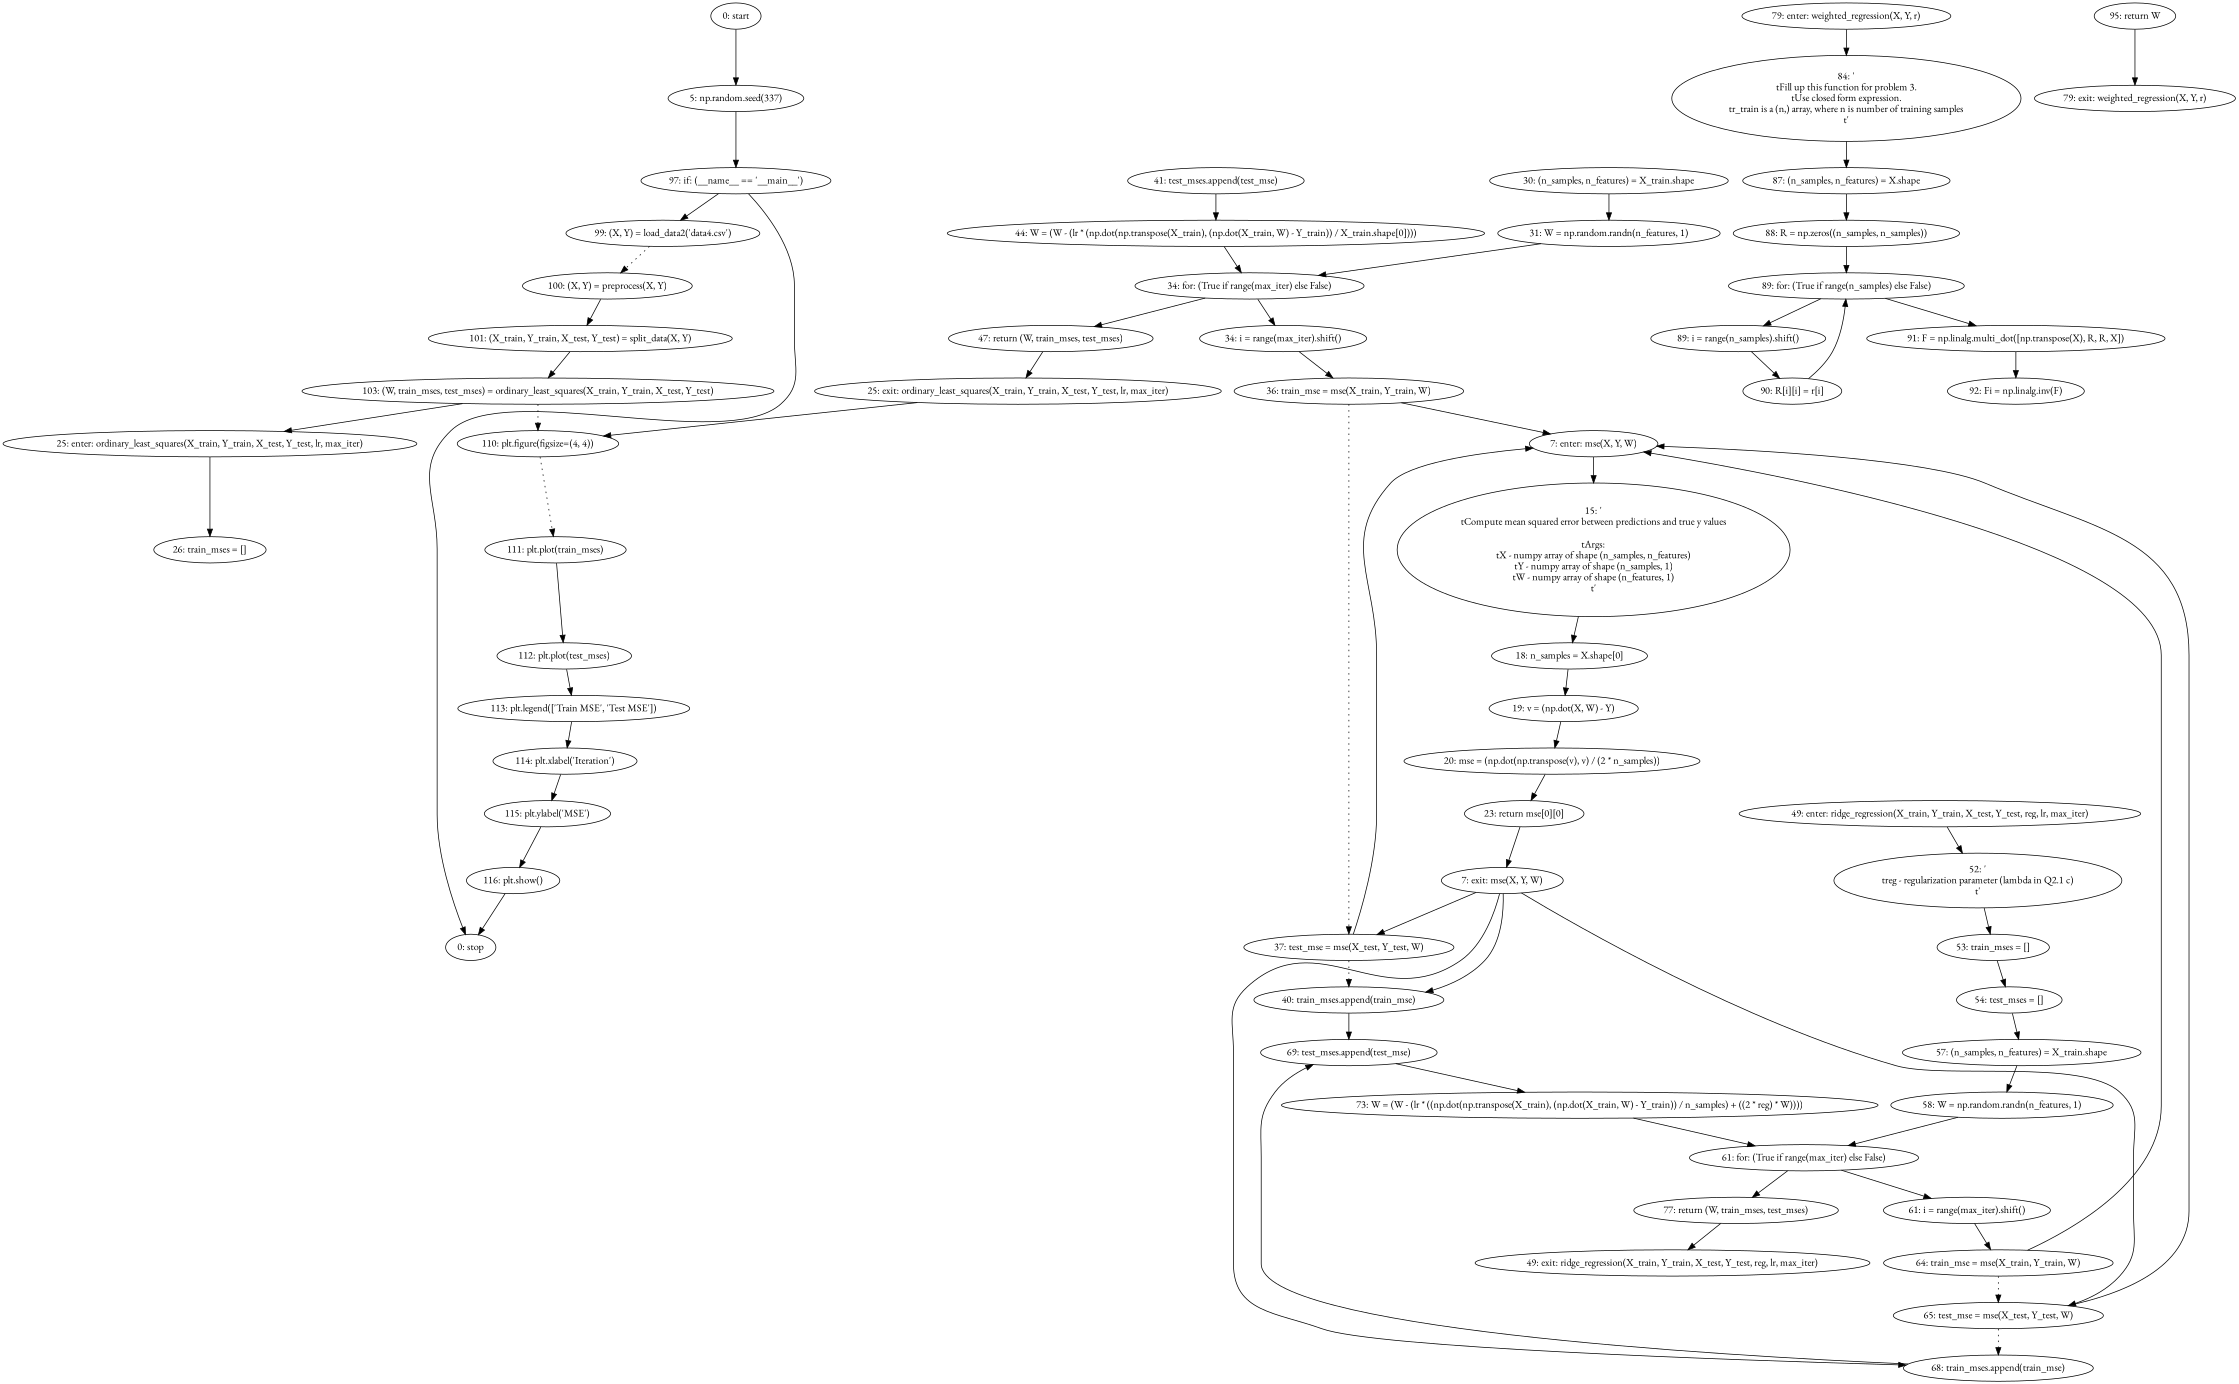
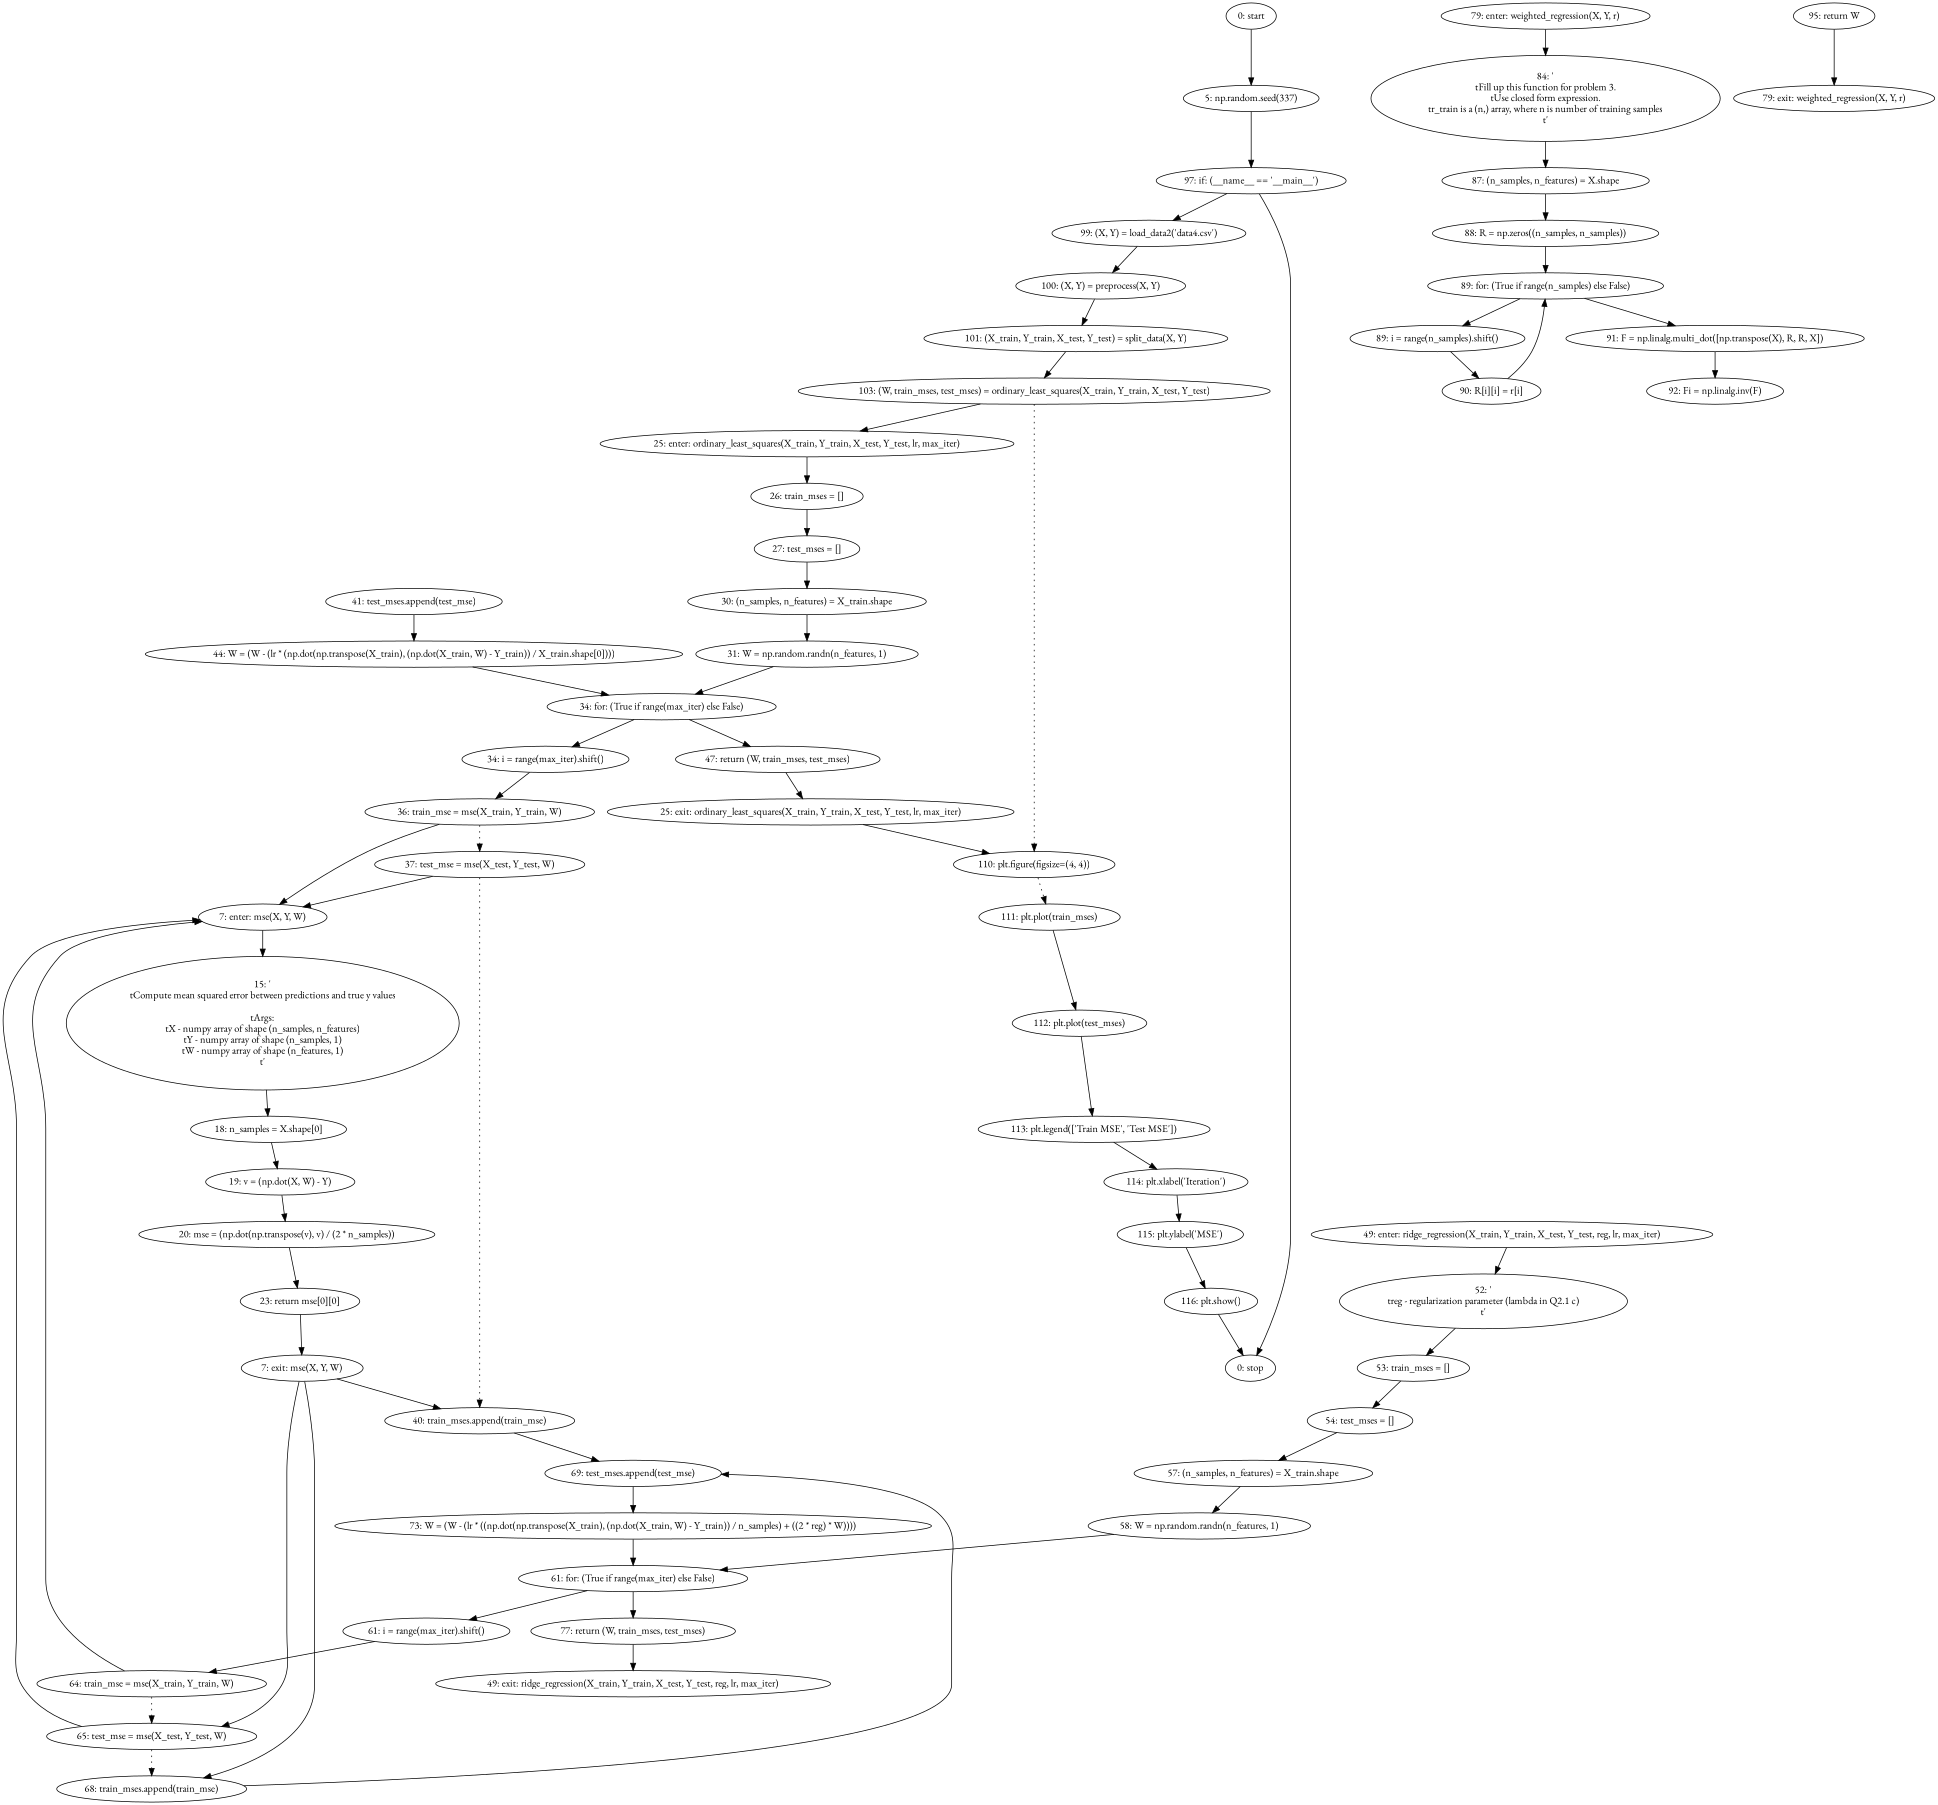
(638, 257) -> (1127, 257)
none -> (807, 549)
(1430, 912) -> none
